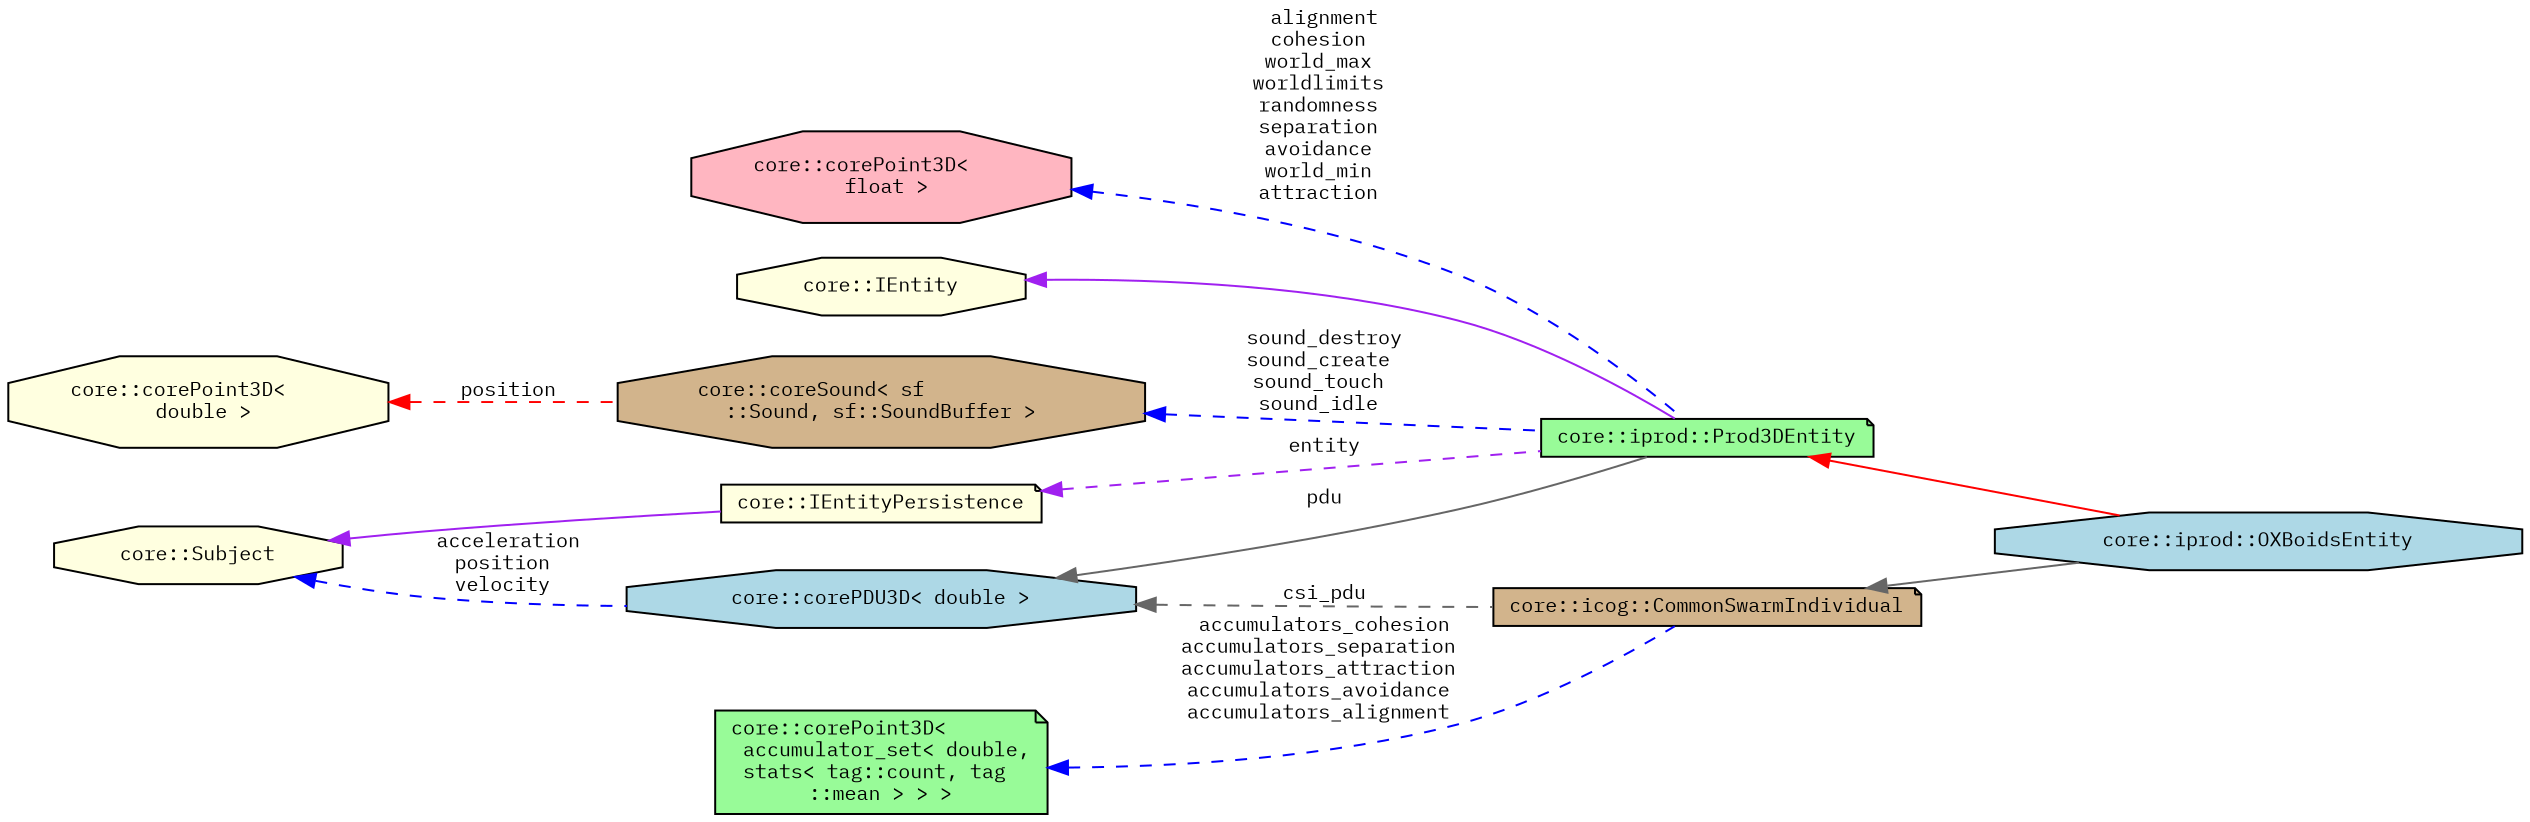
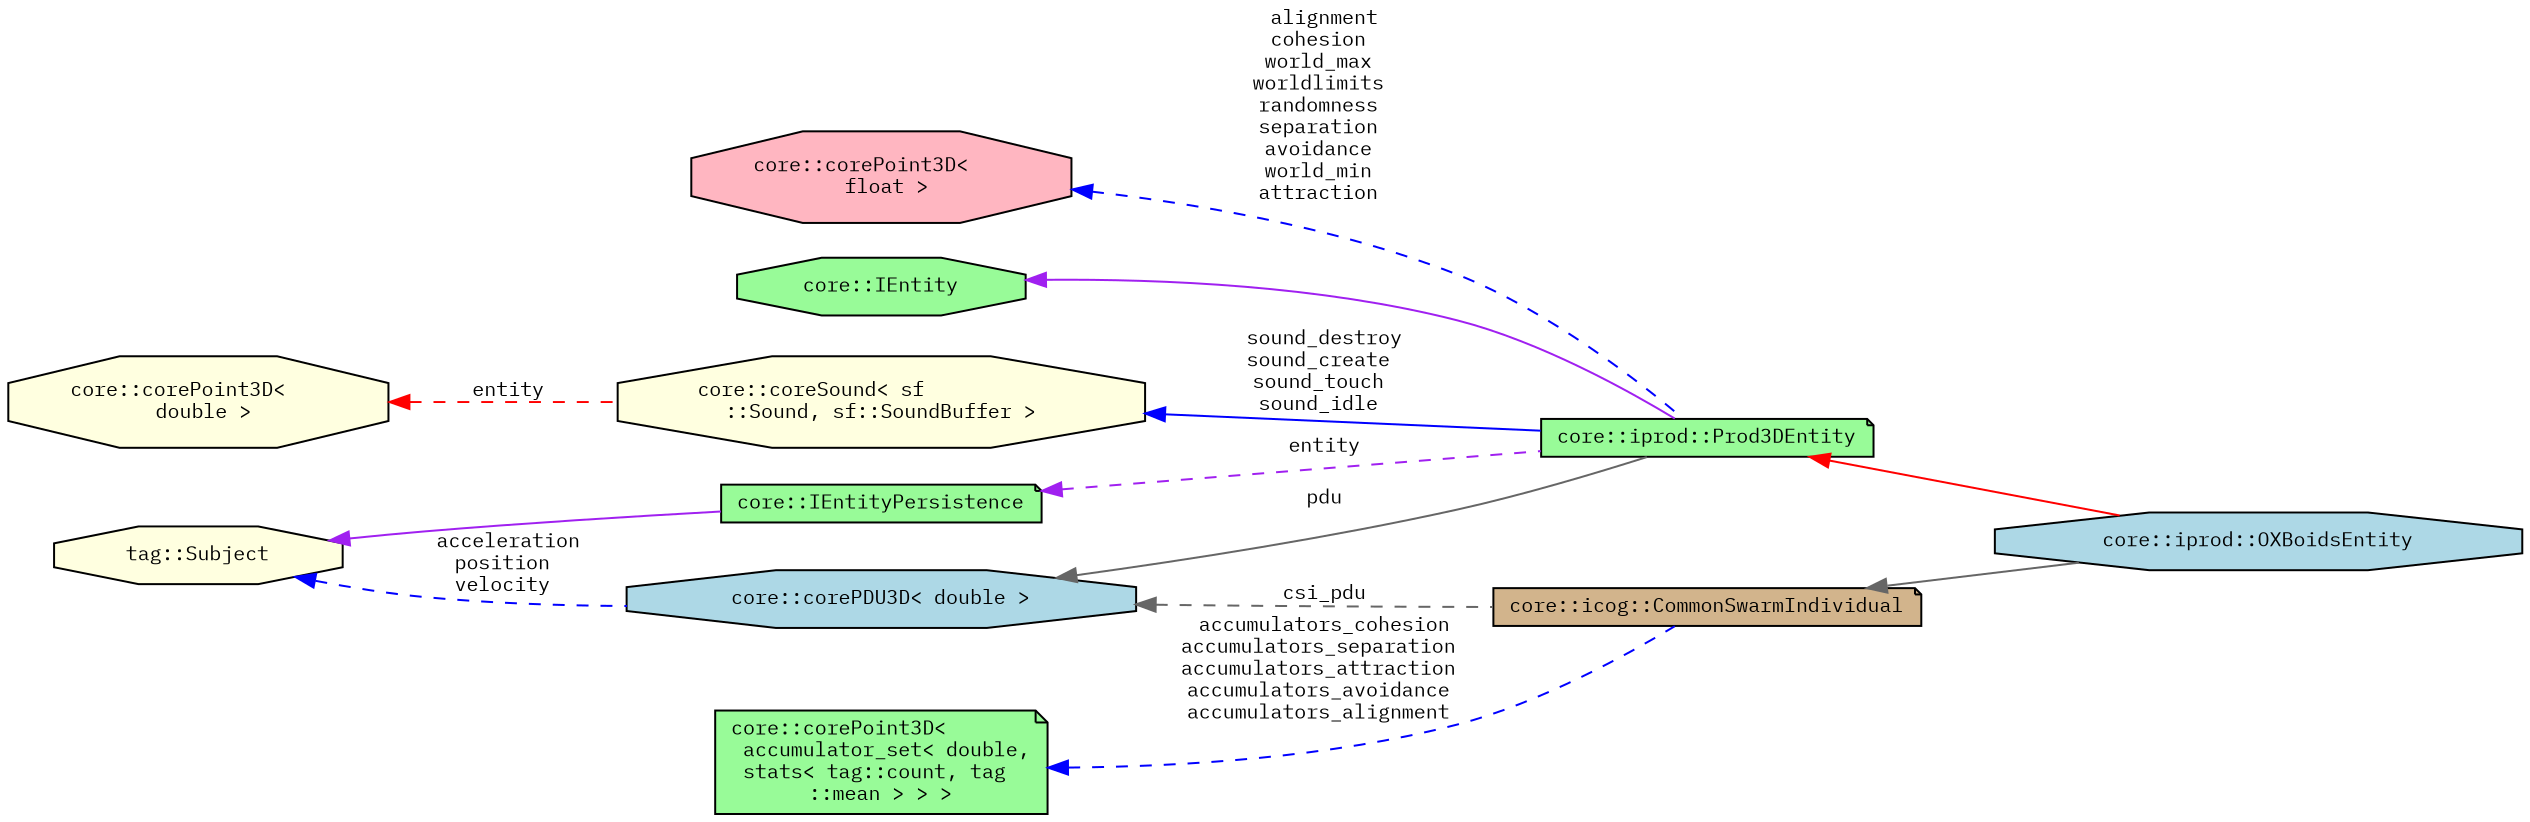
(881, 287) -> (881, 287)
(503, 391) -> (503, 391)
(881, 402) -> (881, 402)
(1353, 422) -> (1353, 422)
(881, 504) -> (881, 504)
(198, 555) -> (198, 555)
